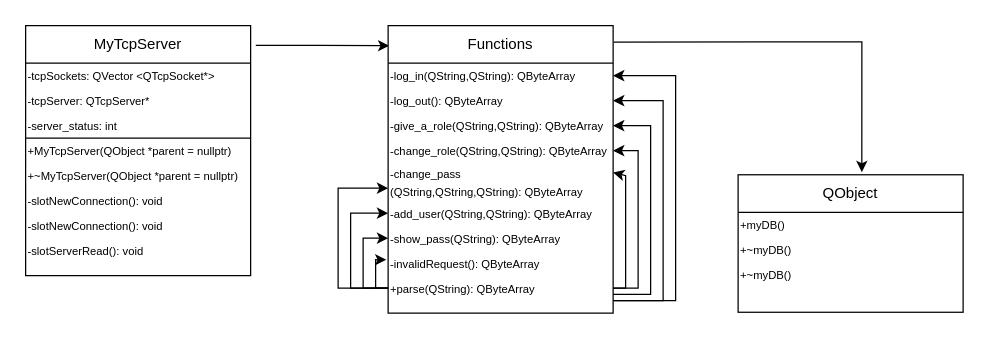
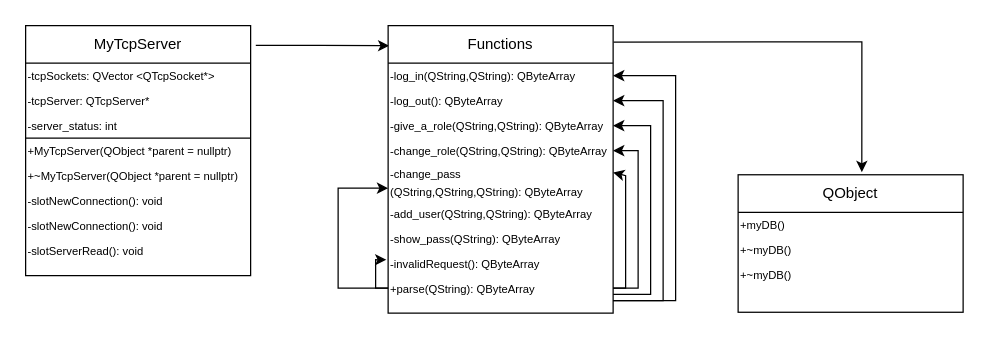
(351, 235) -> none
(363, 253) -> none
